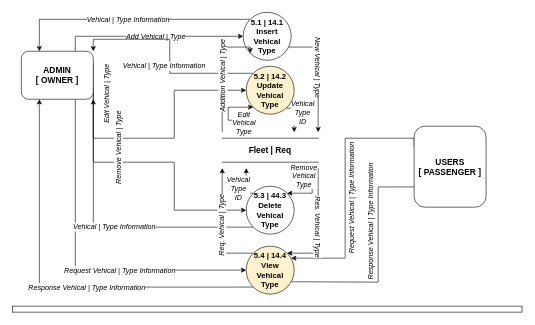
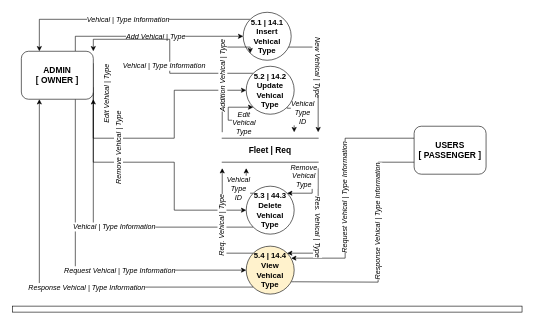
(270, 90) -> (270, 90)
(450, 167) -> (450, 150)
